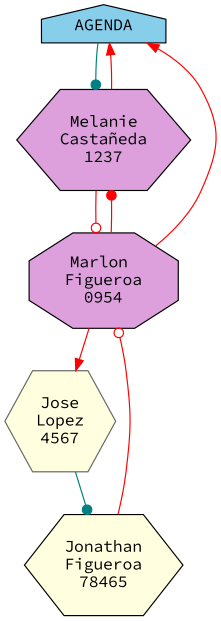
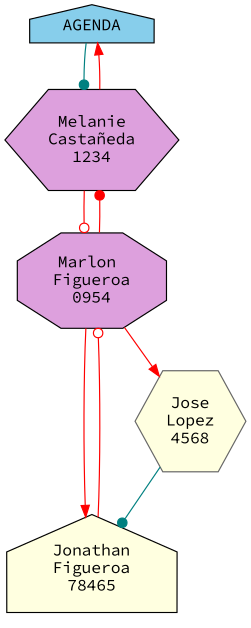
(104, 140) -> (92, 140)
(215, 146) -> (84, 417)
(60, 421) -> (190, 421)
(104, 565) -> (92, 569)
